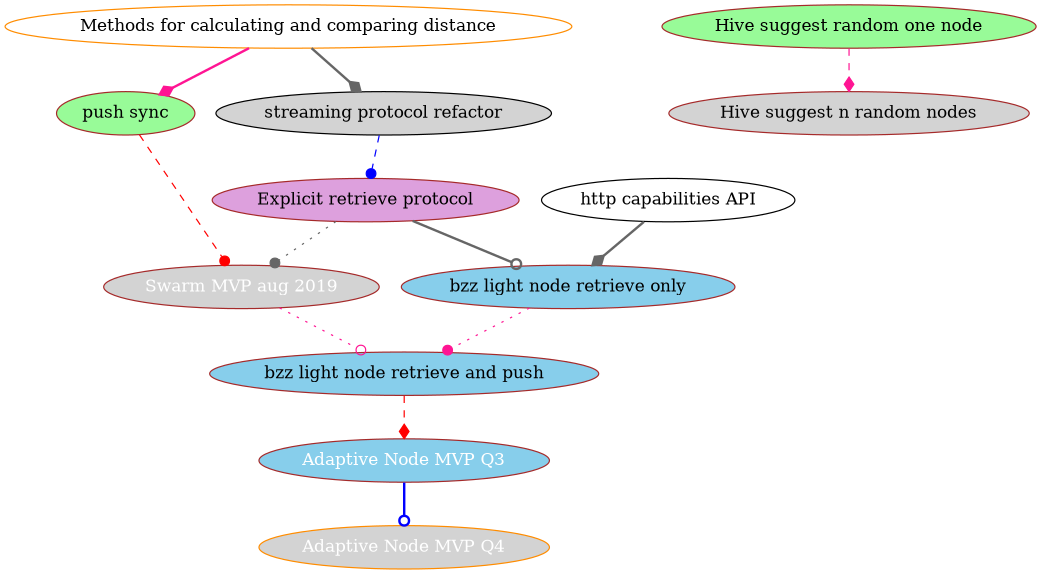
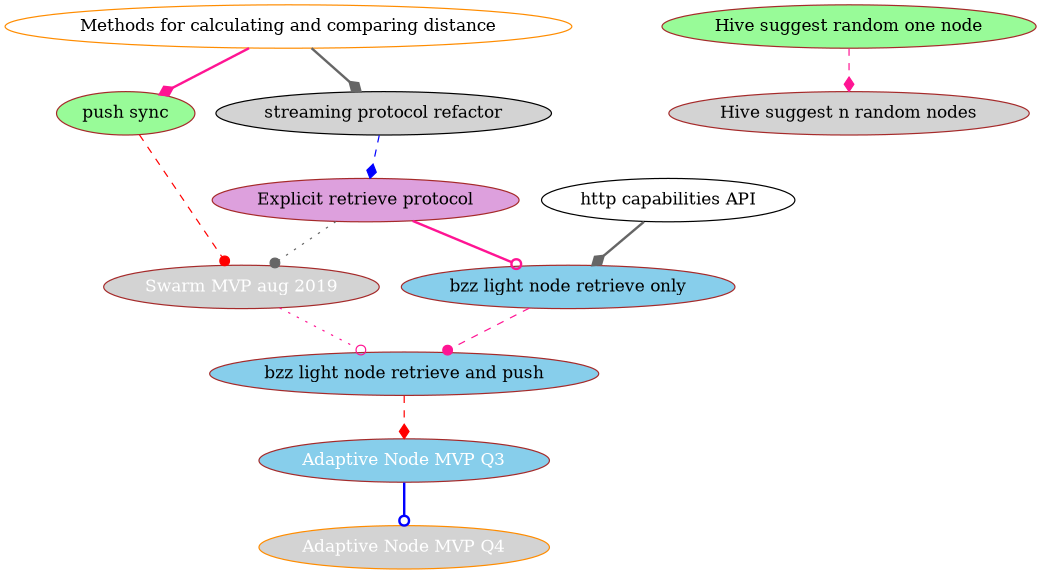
(376, 152) -> (376, 150)
(462, 242) -> (462, 242)
(491, 328) -> (491, 328)
